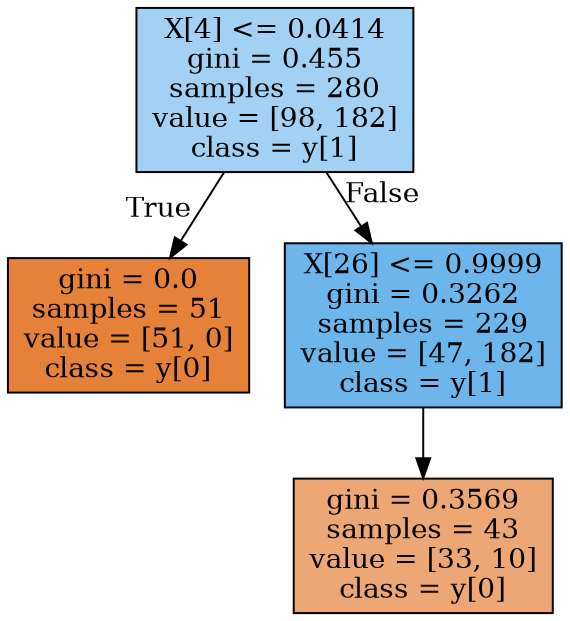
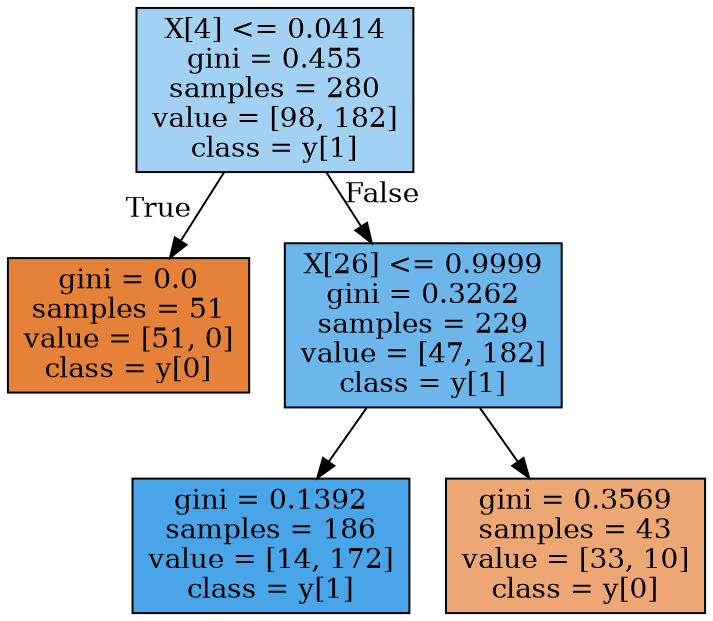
none -> (271, 546)
